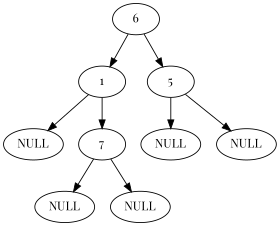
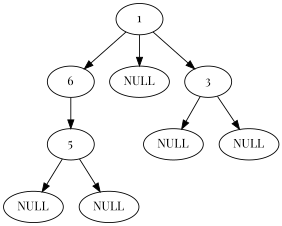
(121, 47) -> (108, 48)
(102, 144) -> (208, 82)
